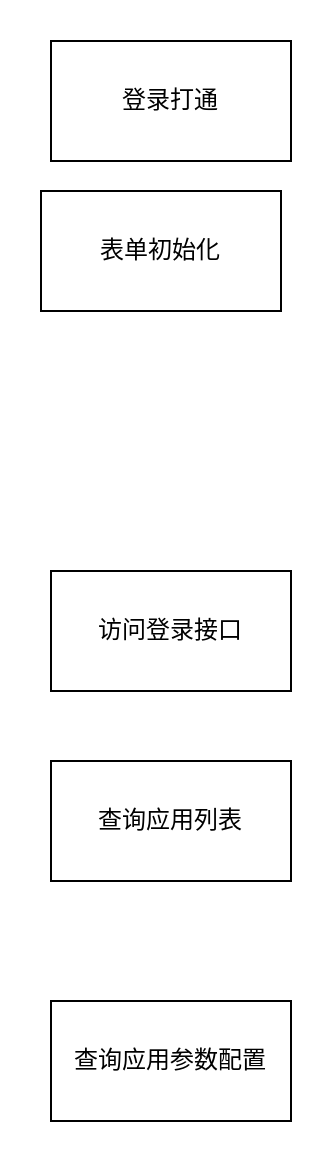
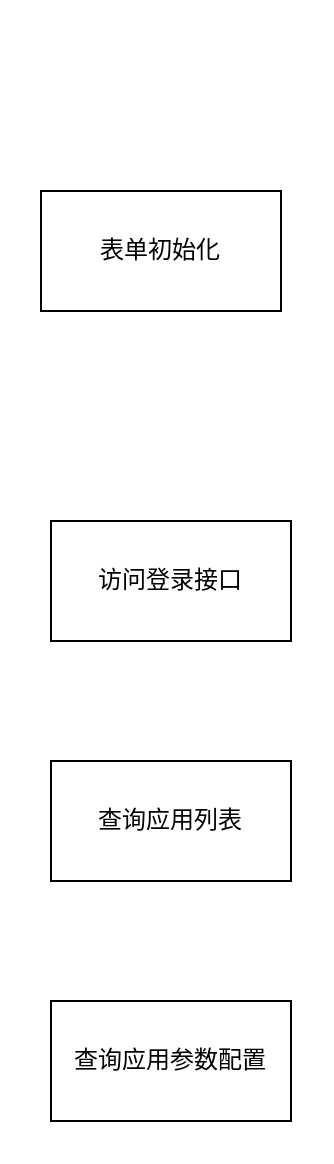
(171, 101) -> none
(171, 631) -> (171, 581)
